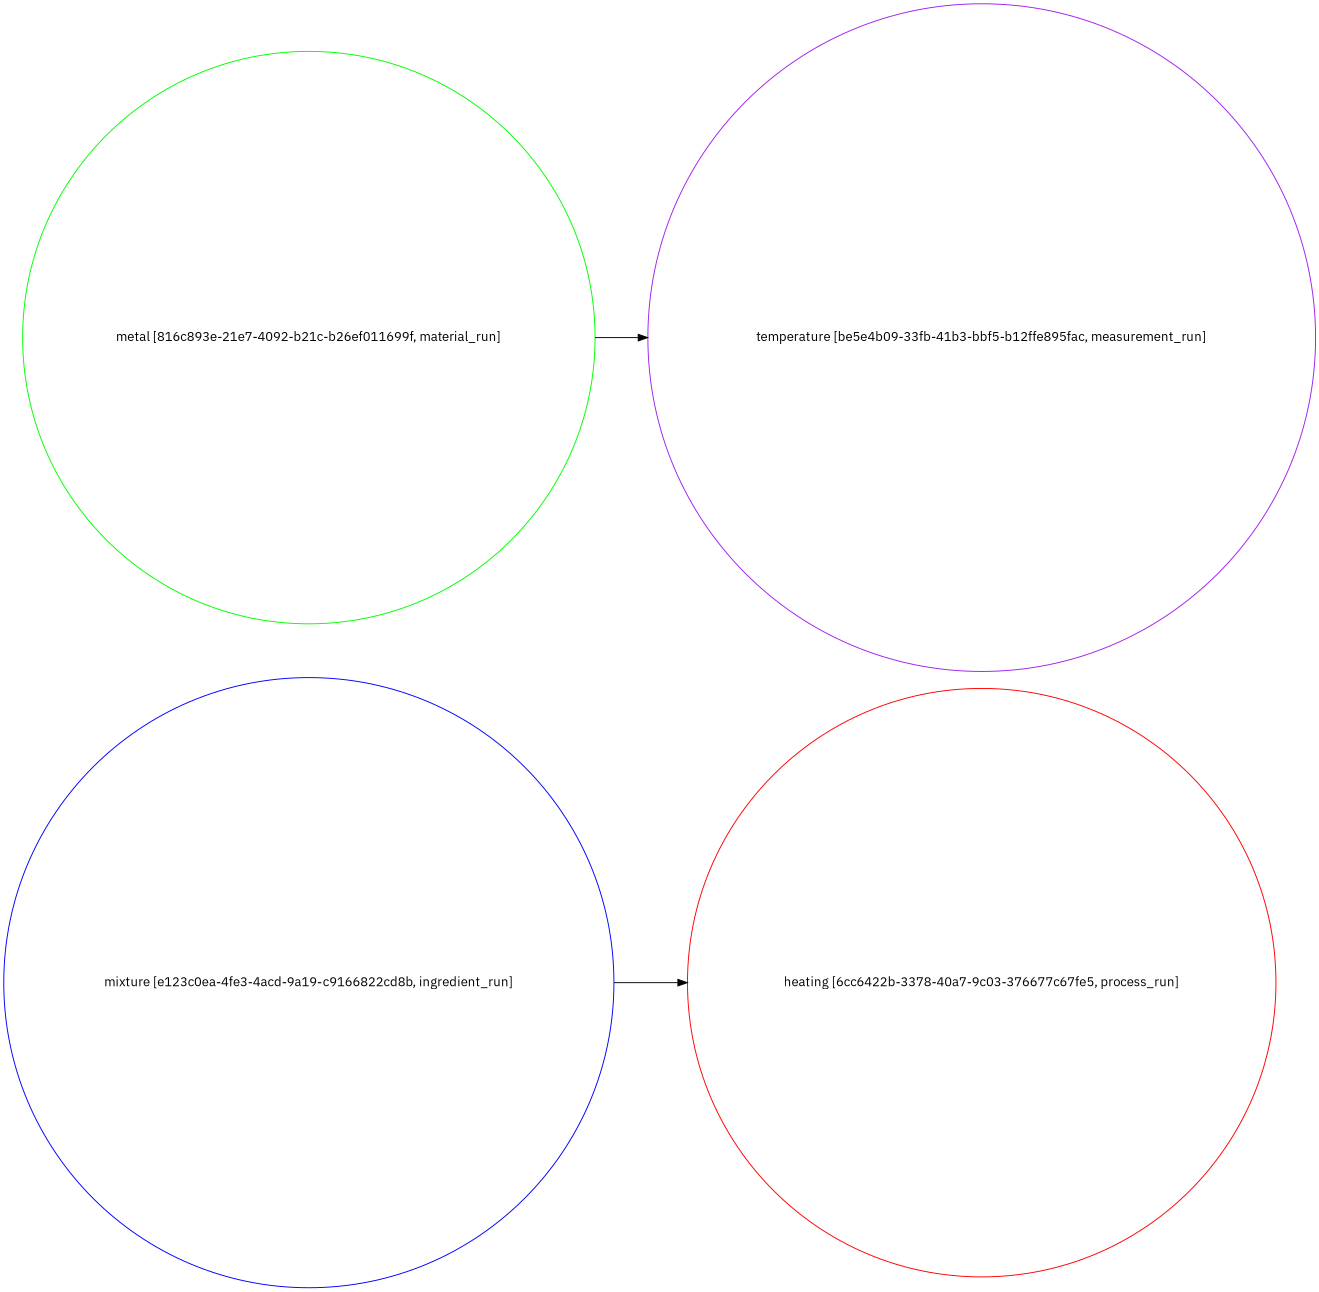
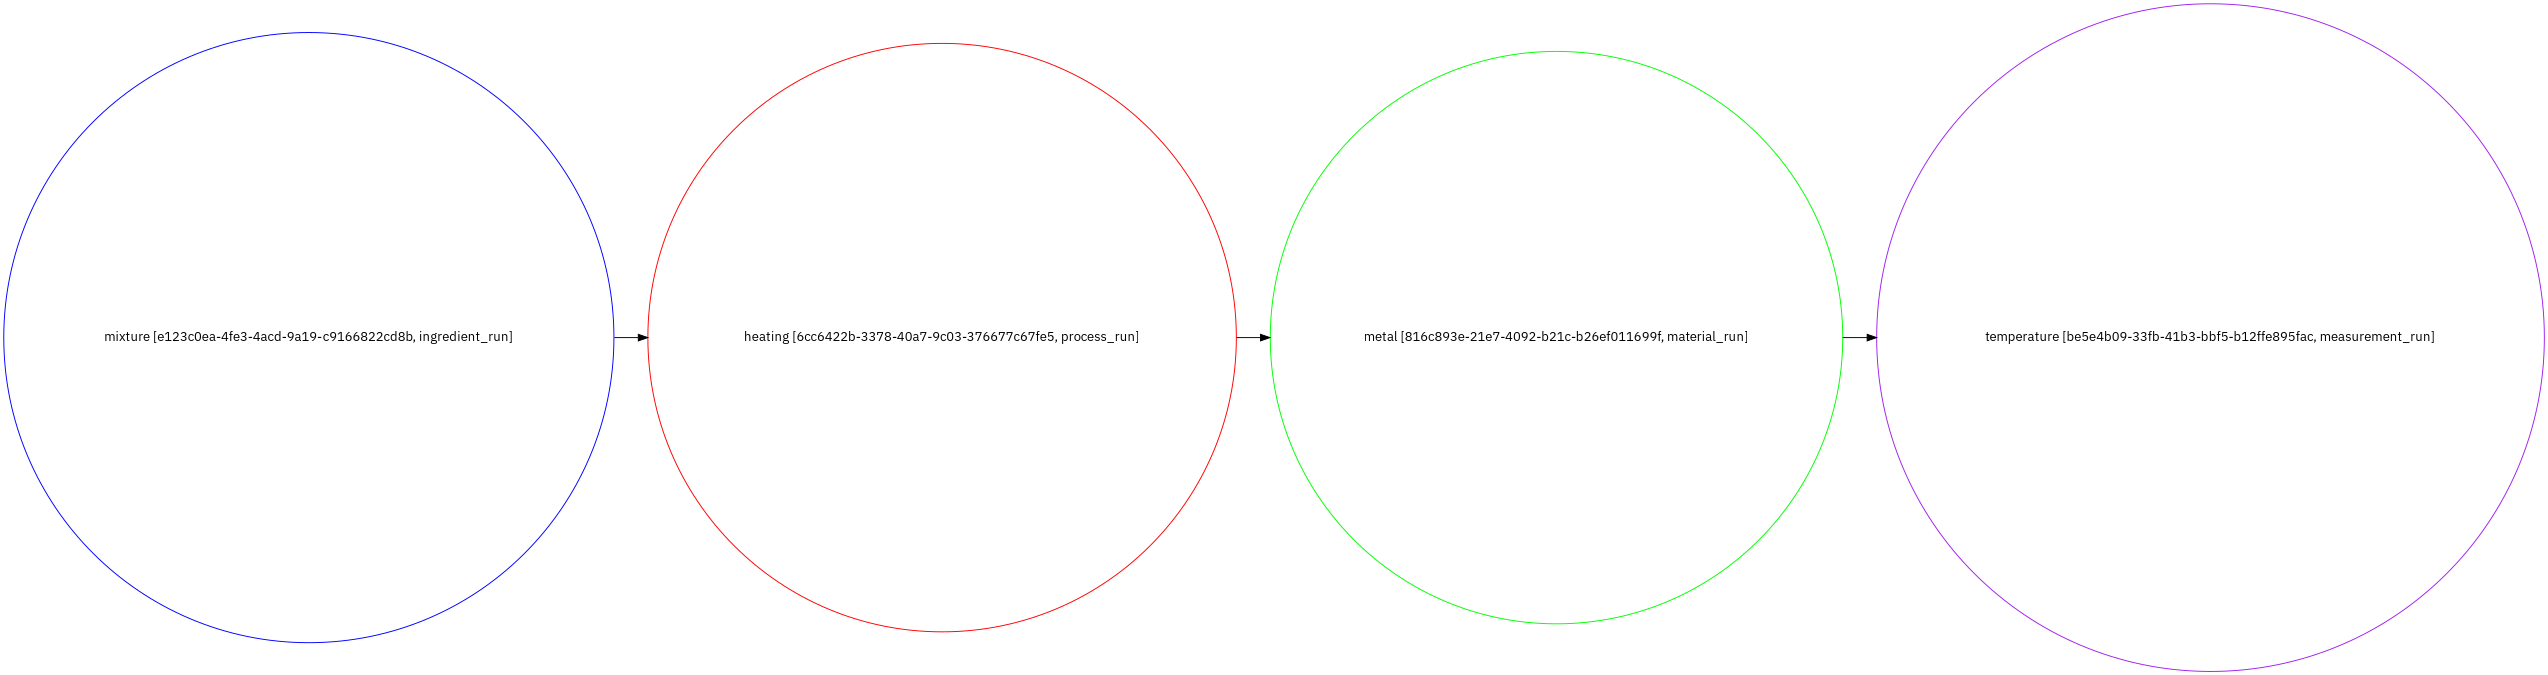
none -> (1249, 338)
